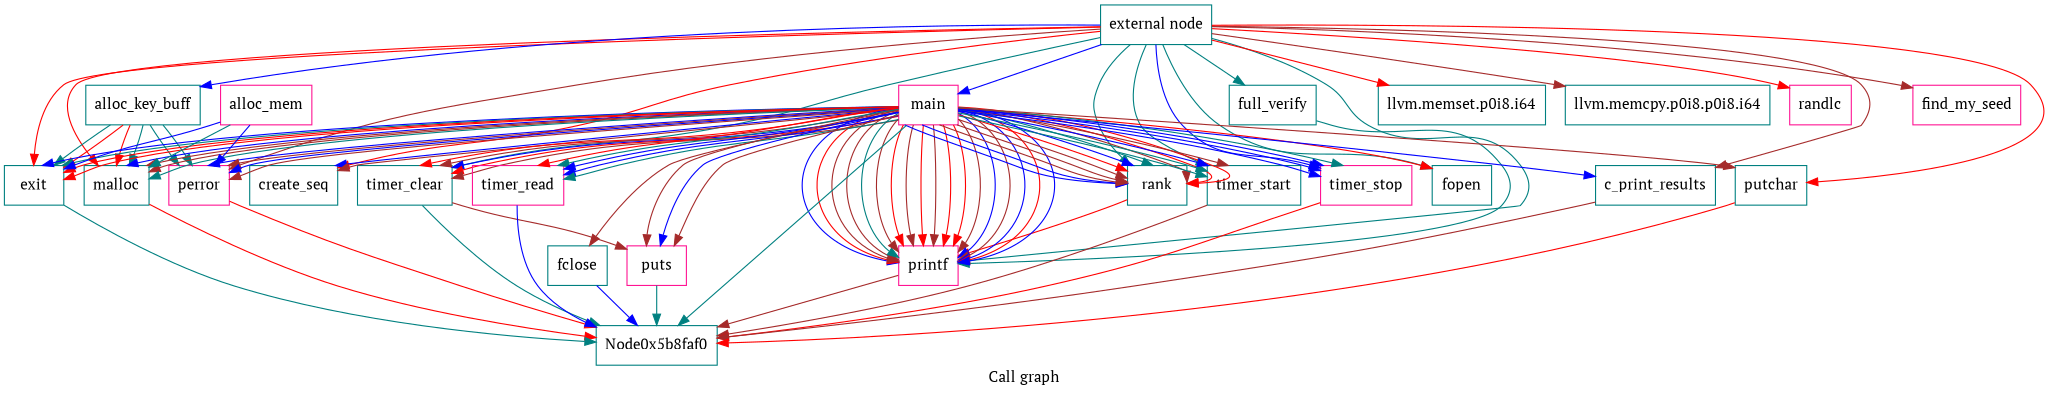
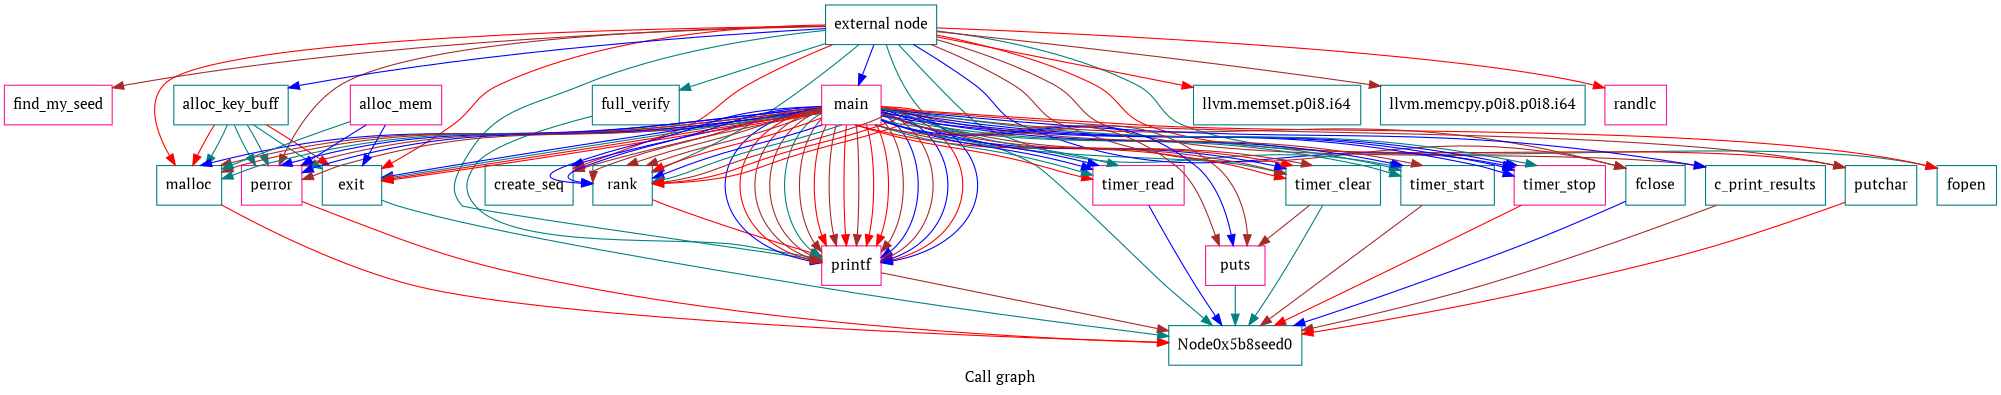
none -> (1260, 161)
(657, 345) -> (1235, 345)
